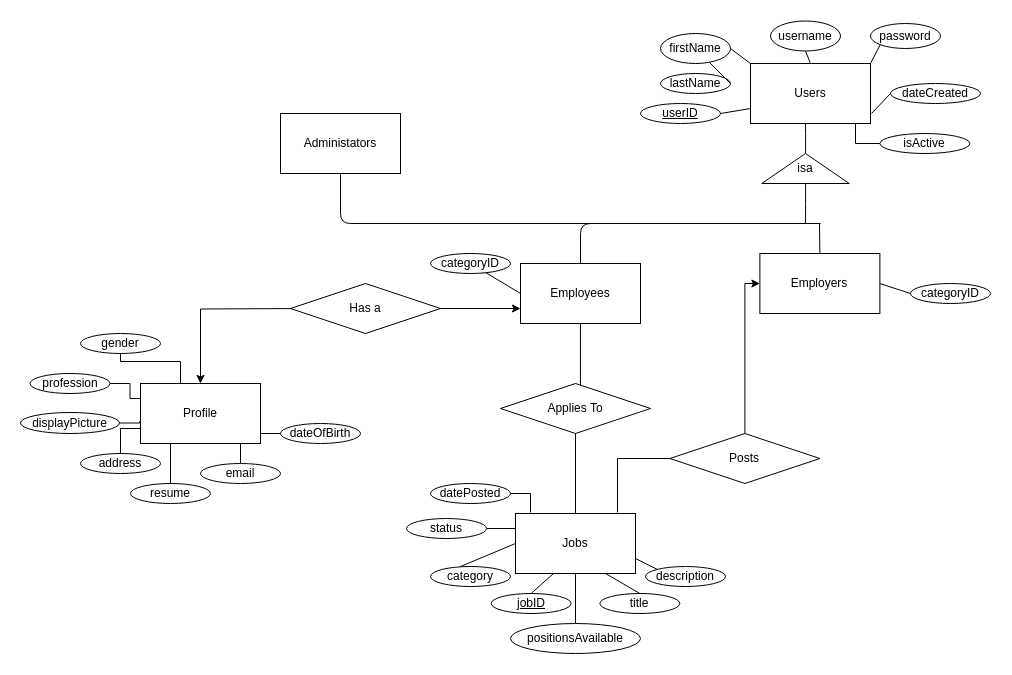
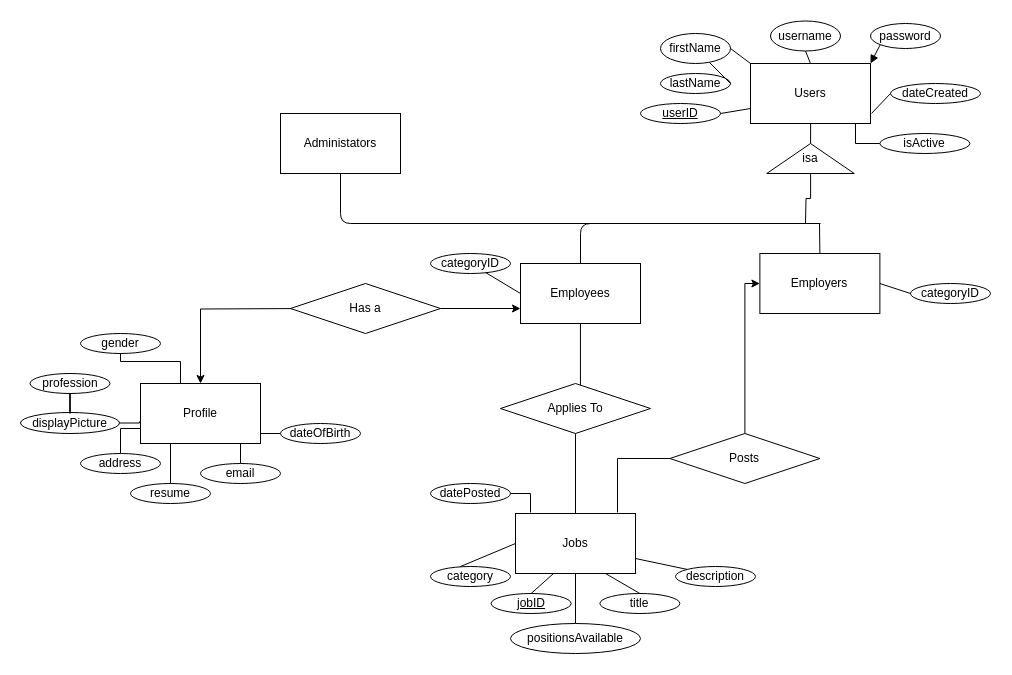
(873, 58) -> (875, 55)
(806, 169) -> (811, 159)
(130, 386) -> (70, 404)
(447, 529) -> none
(502, 529) -> none
(686, 577) -> (716, 577)
